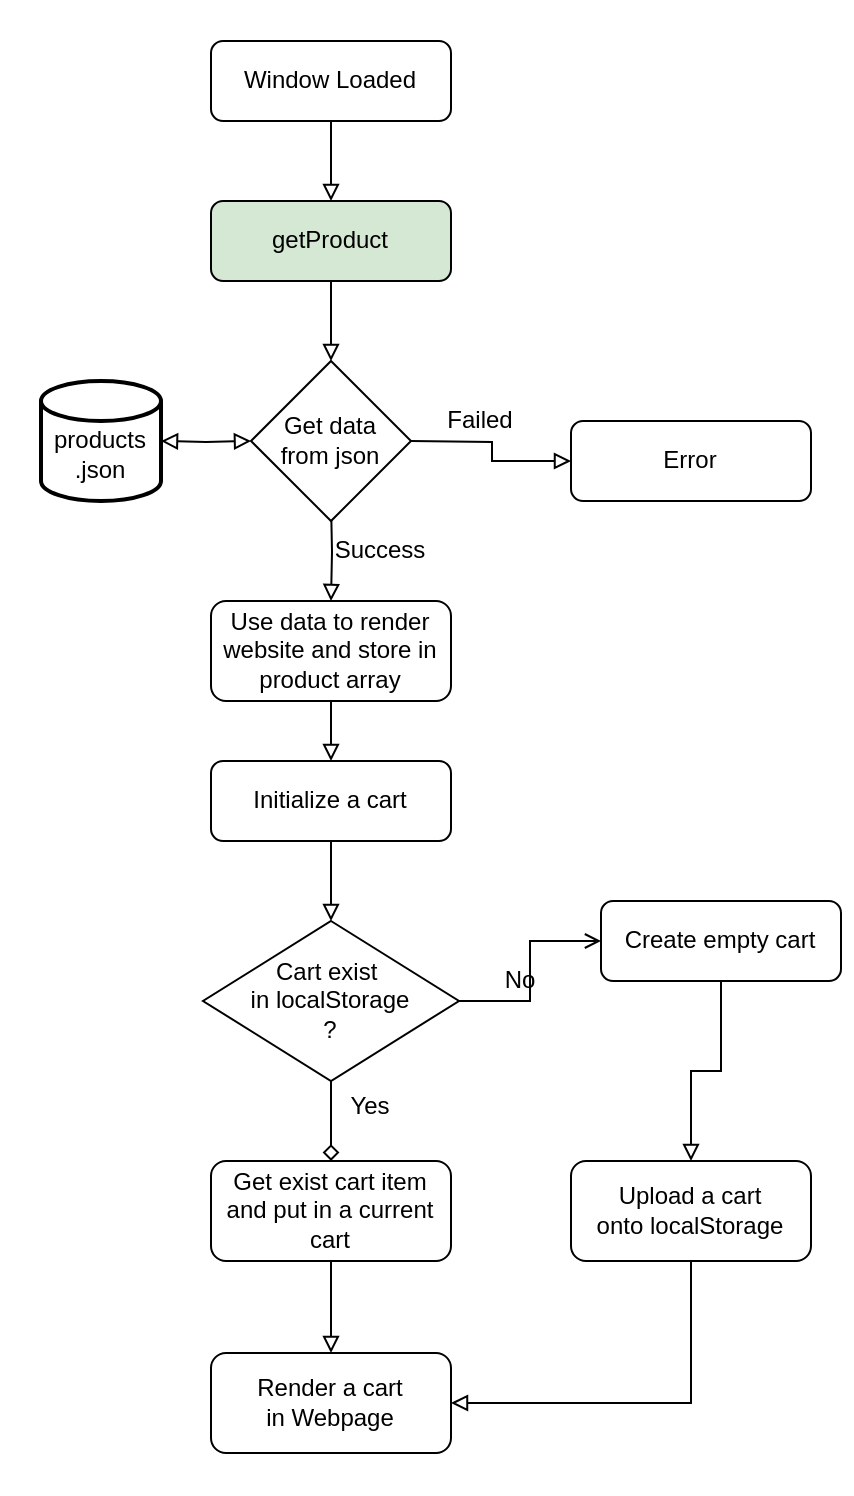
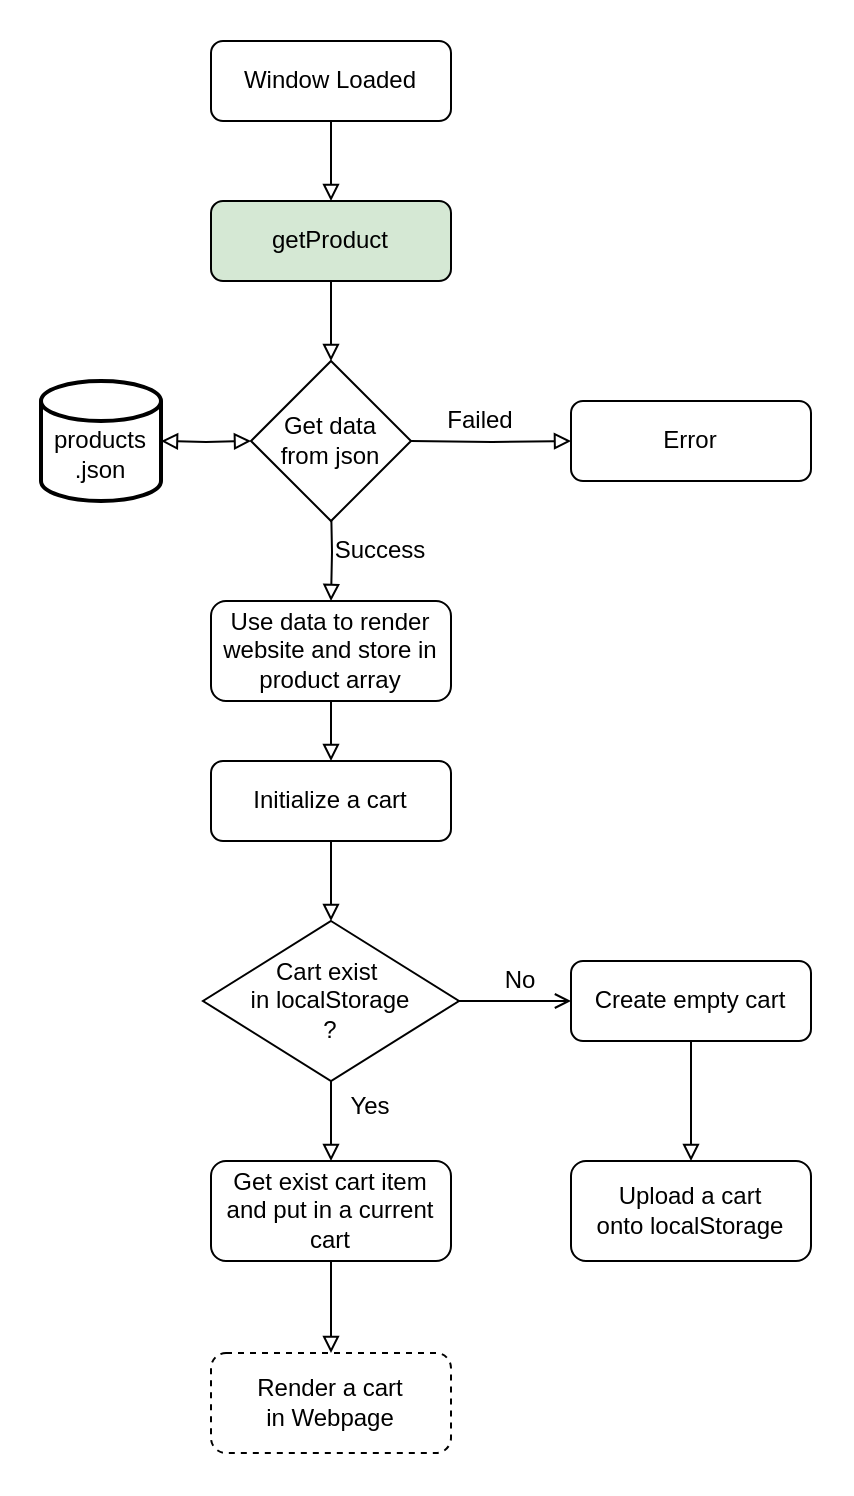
(691, 461) -> (691, 441)
(721, 941) -> (691, 1001)
(331, 1144) -> (331, 1143)
(331, 1403) -> (331, 1403)
(651, 1403) -> none
